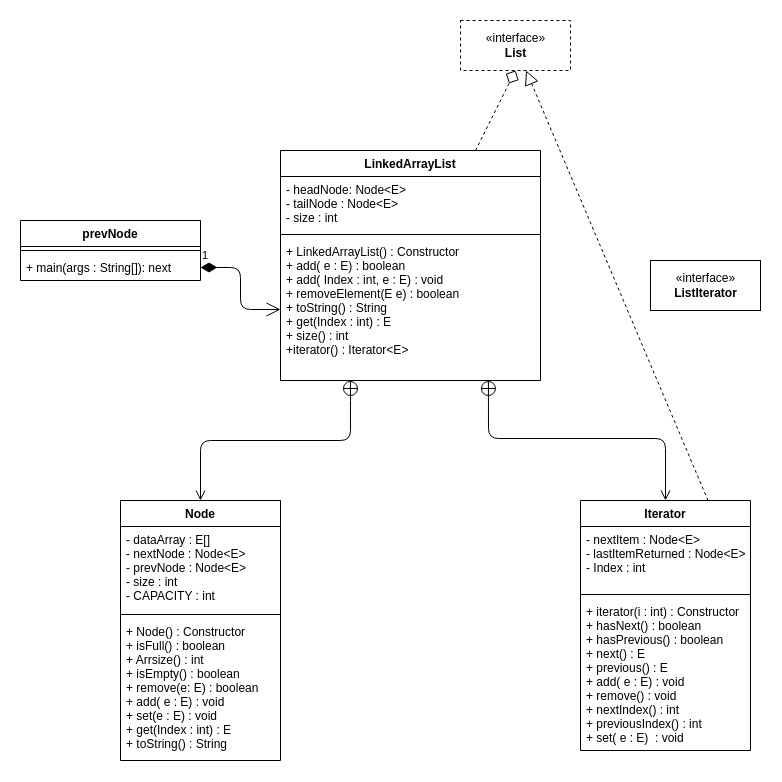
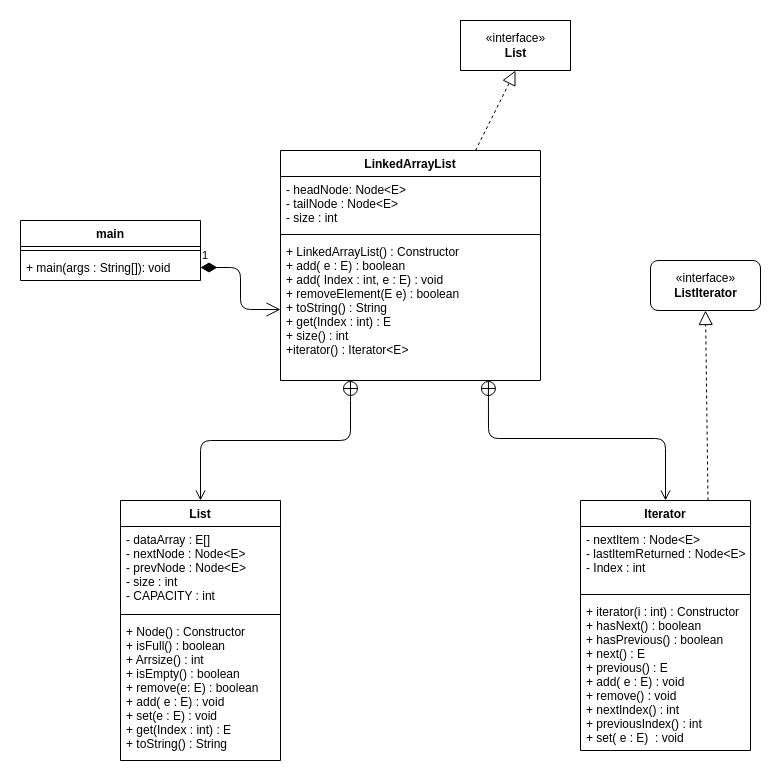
(516, 46) -> (516, 46)
(508, 85) -> (509, 84)
(110, 234) -> (110, 234)
(111, 268) -> (109, 268)
(706, 286) -> (706, 286)
(619, 290) -> (707, 410)
(200, 514) -> (200, 514)
